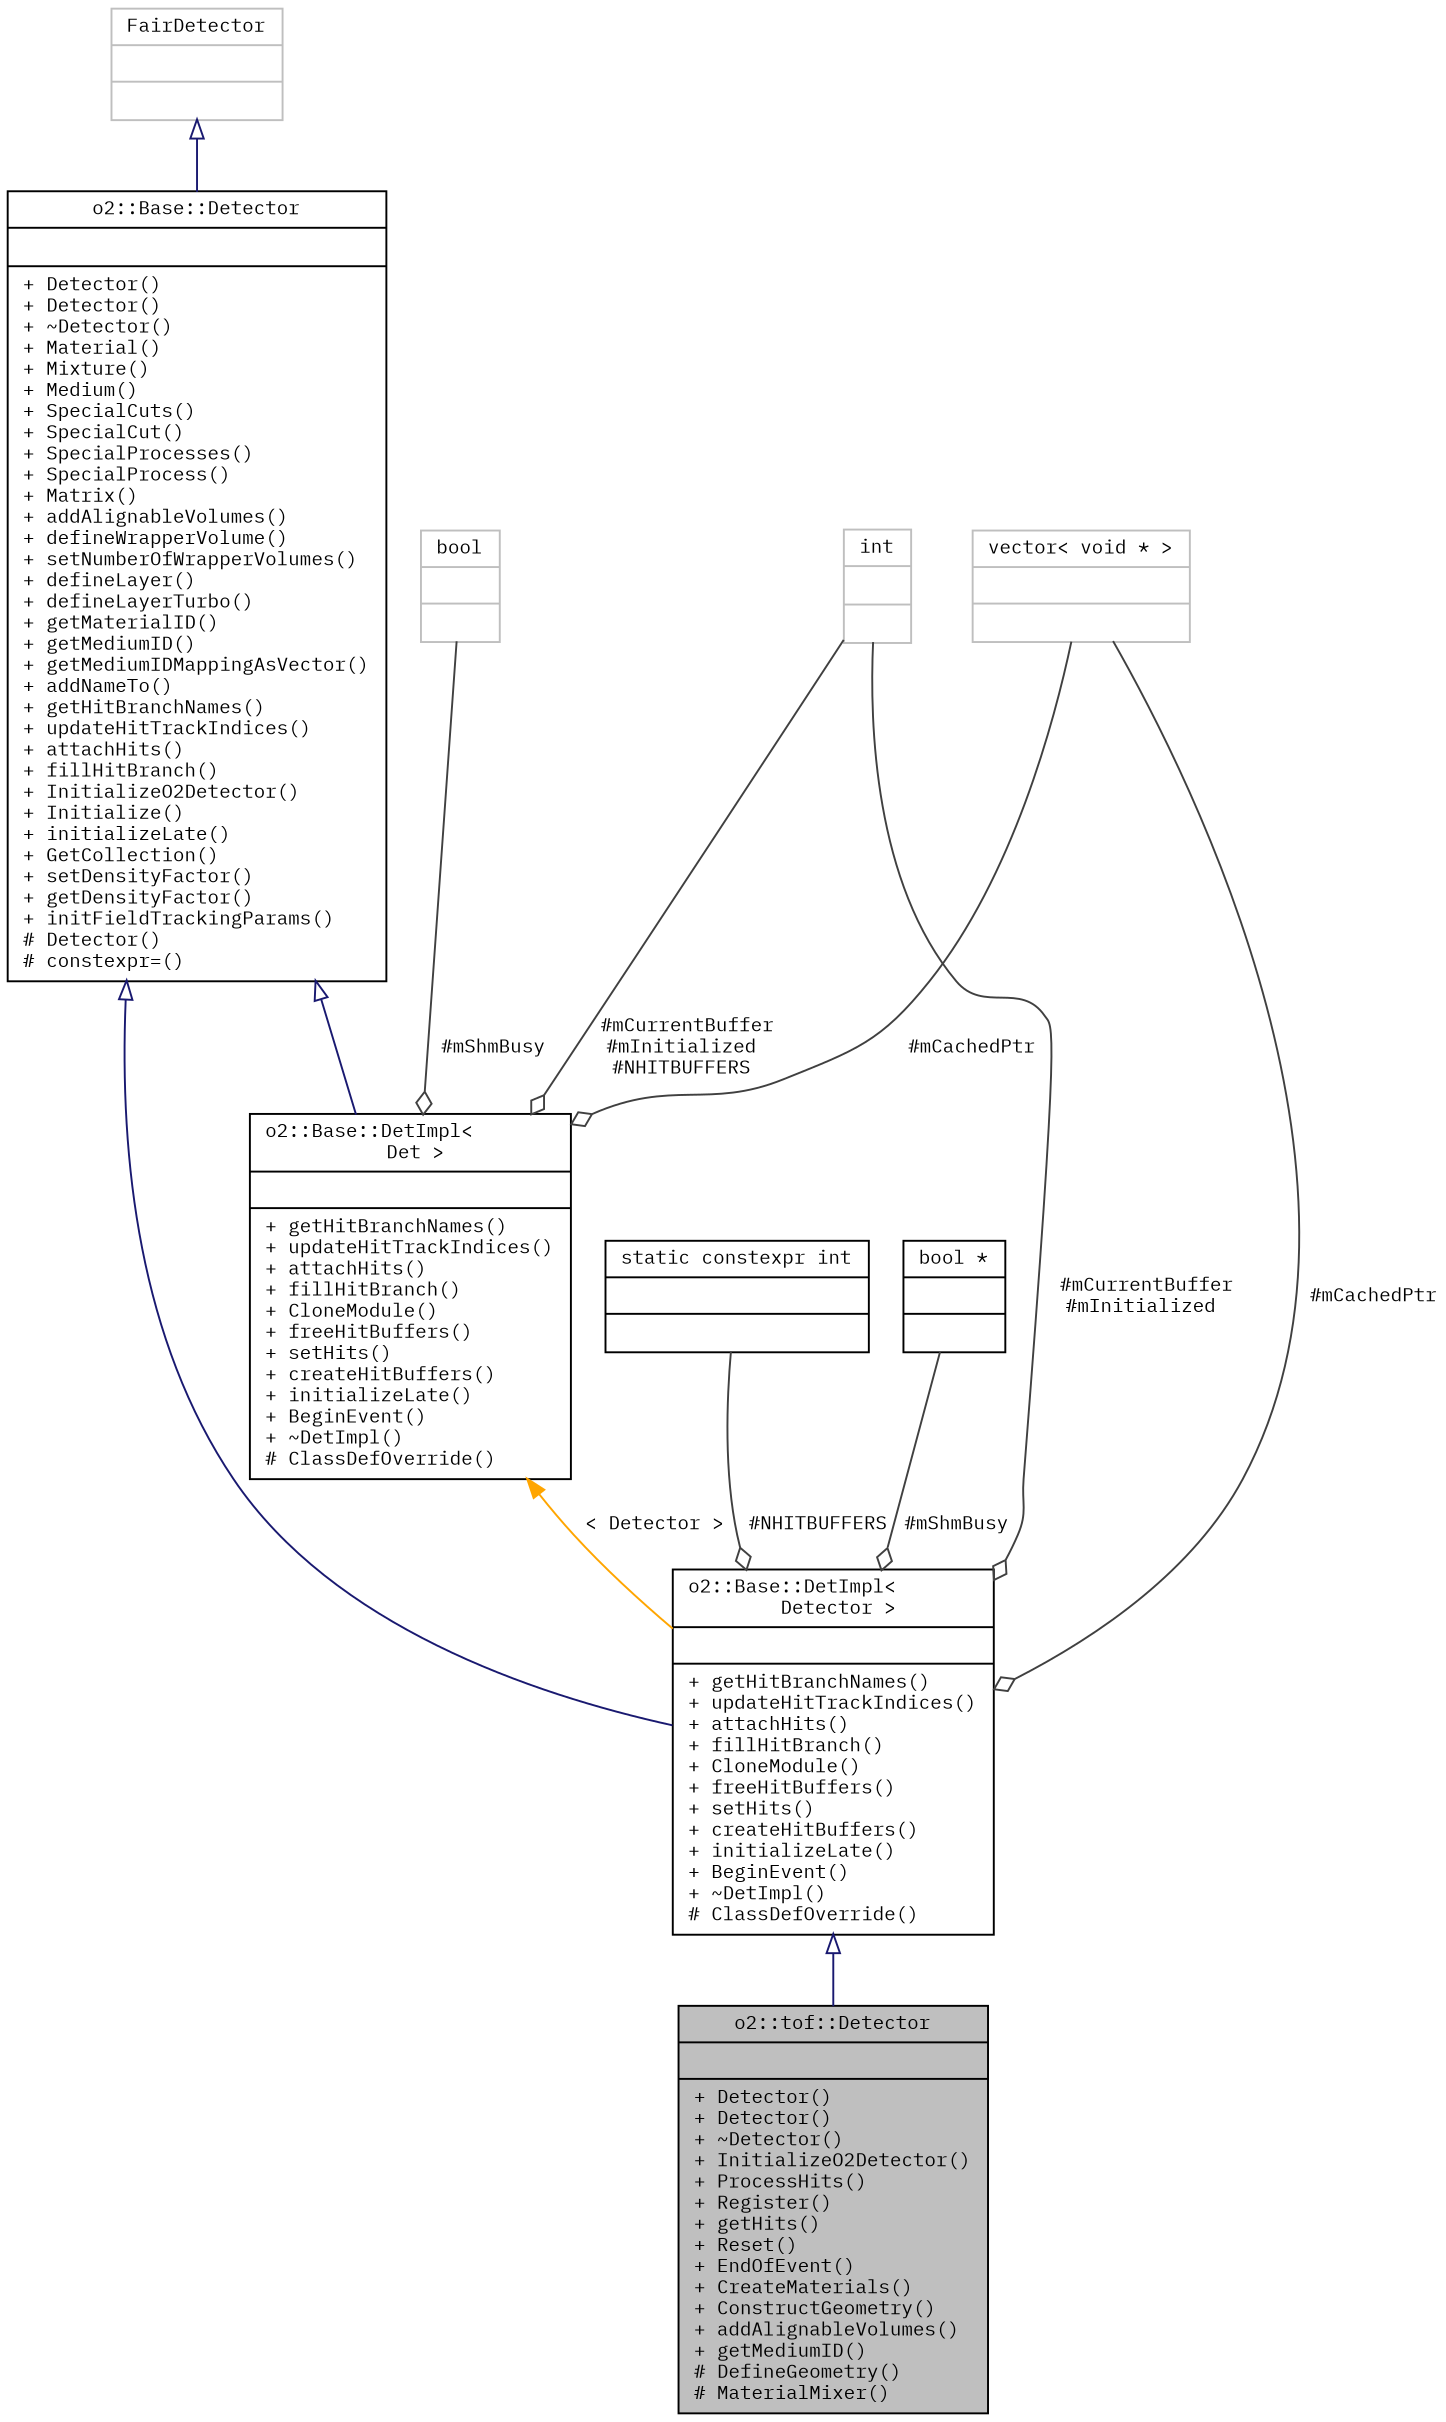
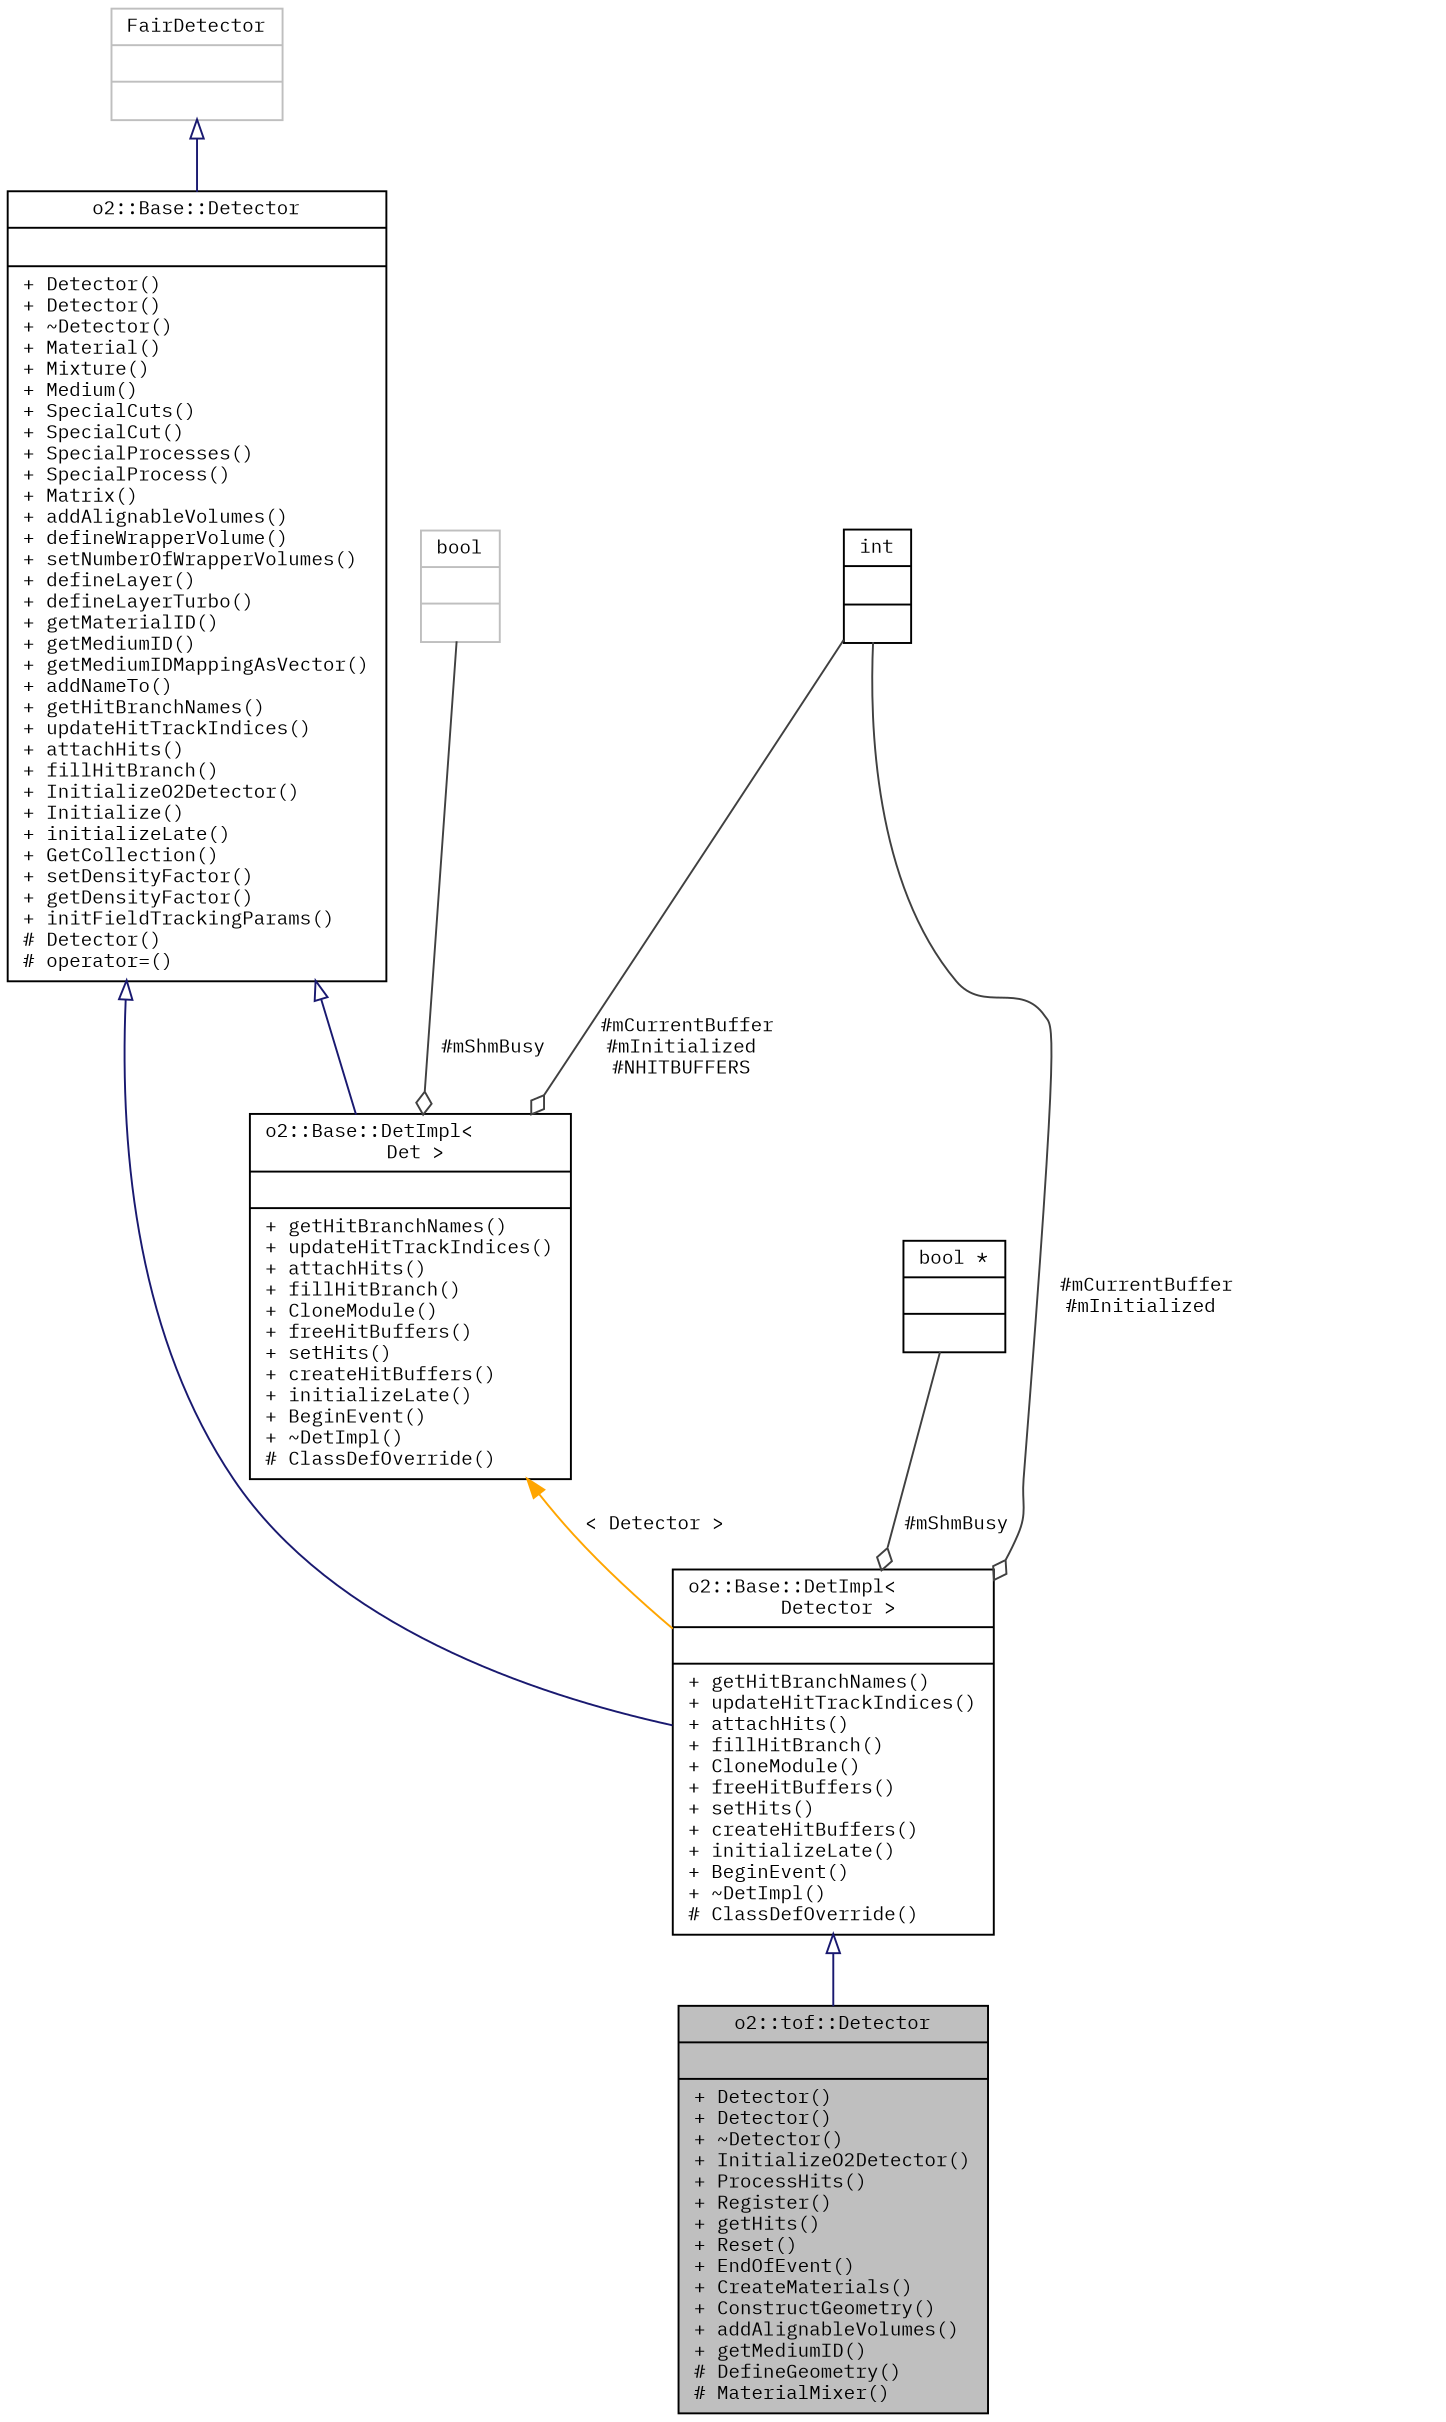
(877, 586) -> (877, 586)
(1081, 586) -> none
(105, 961) -> (99, 961)
(737, 1297) -> none
